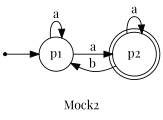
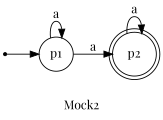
(98, 71) -> none
